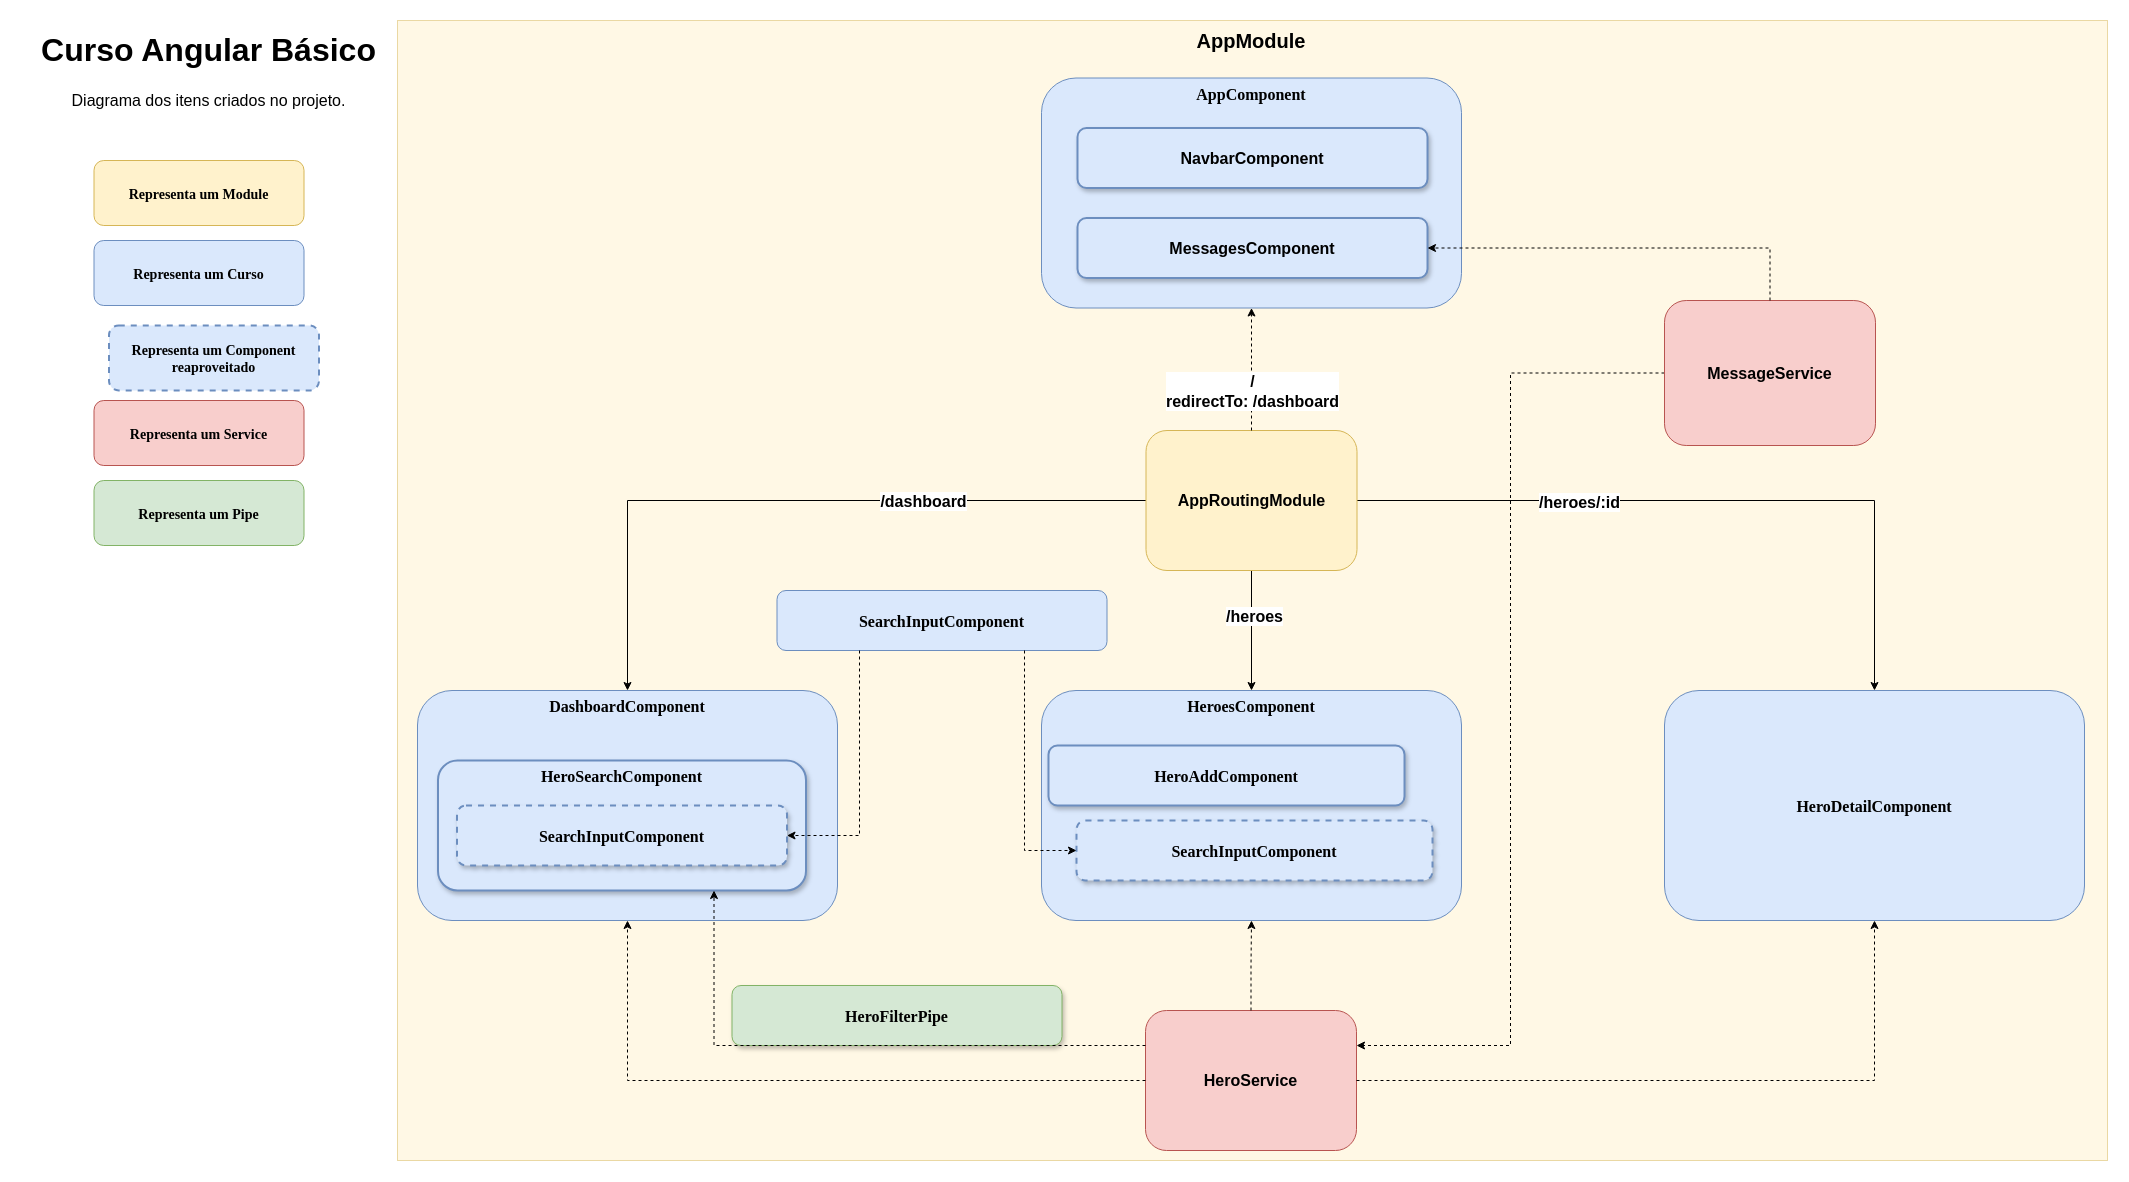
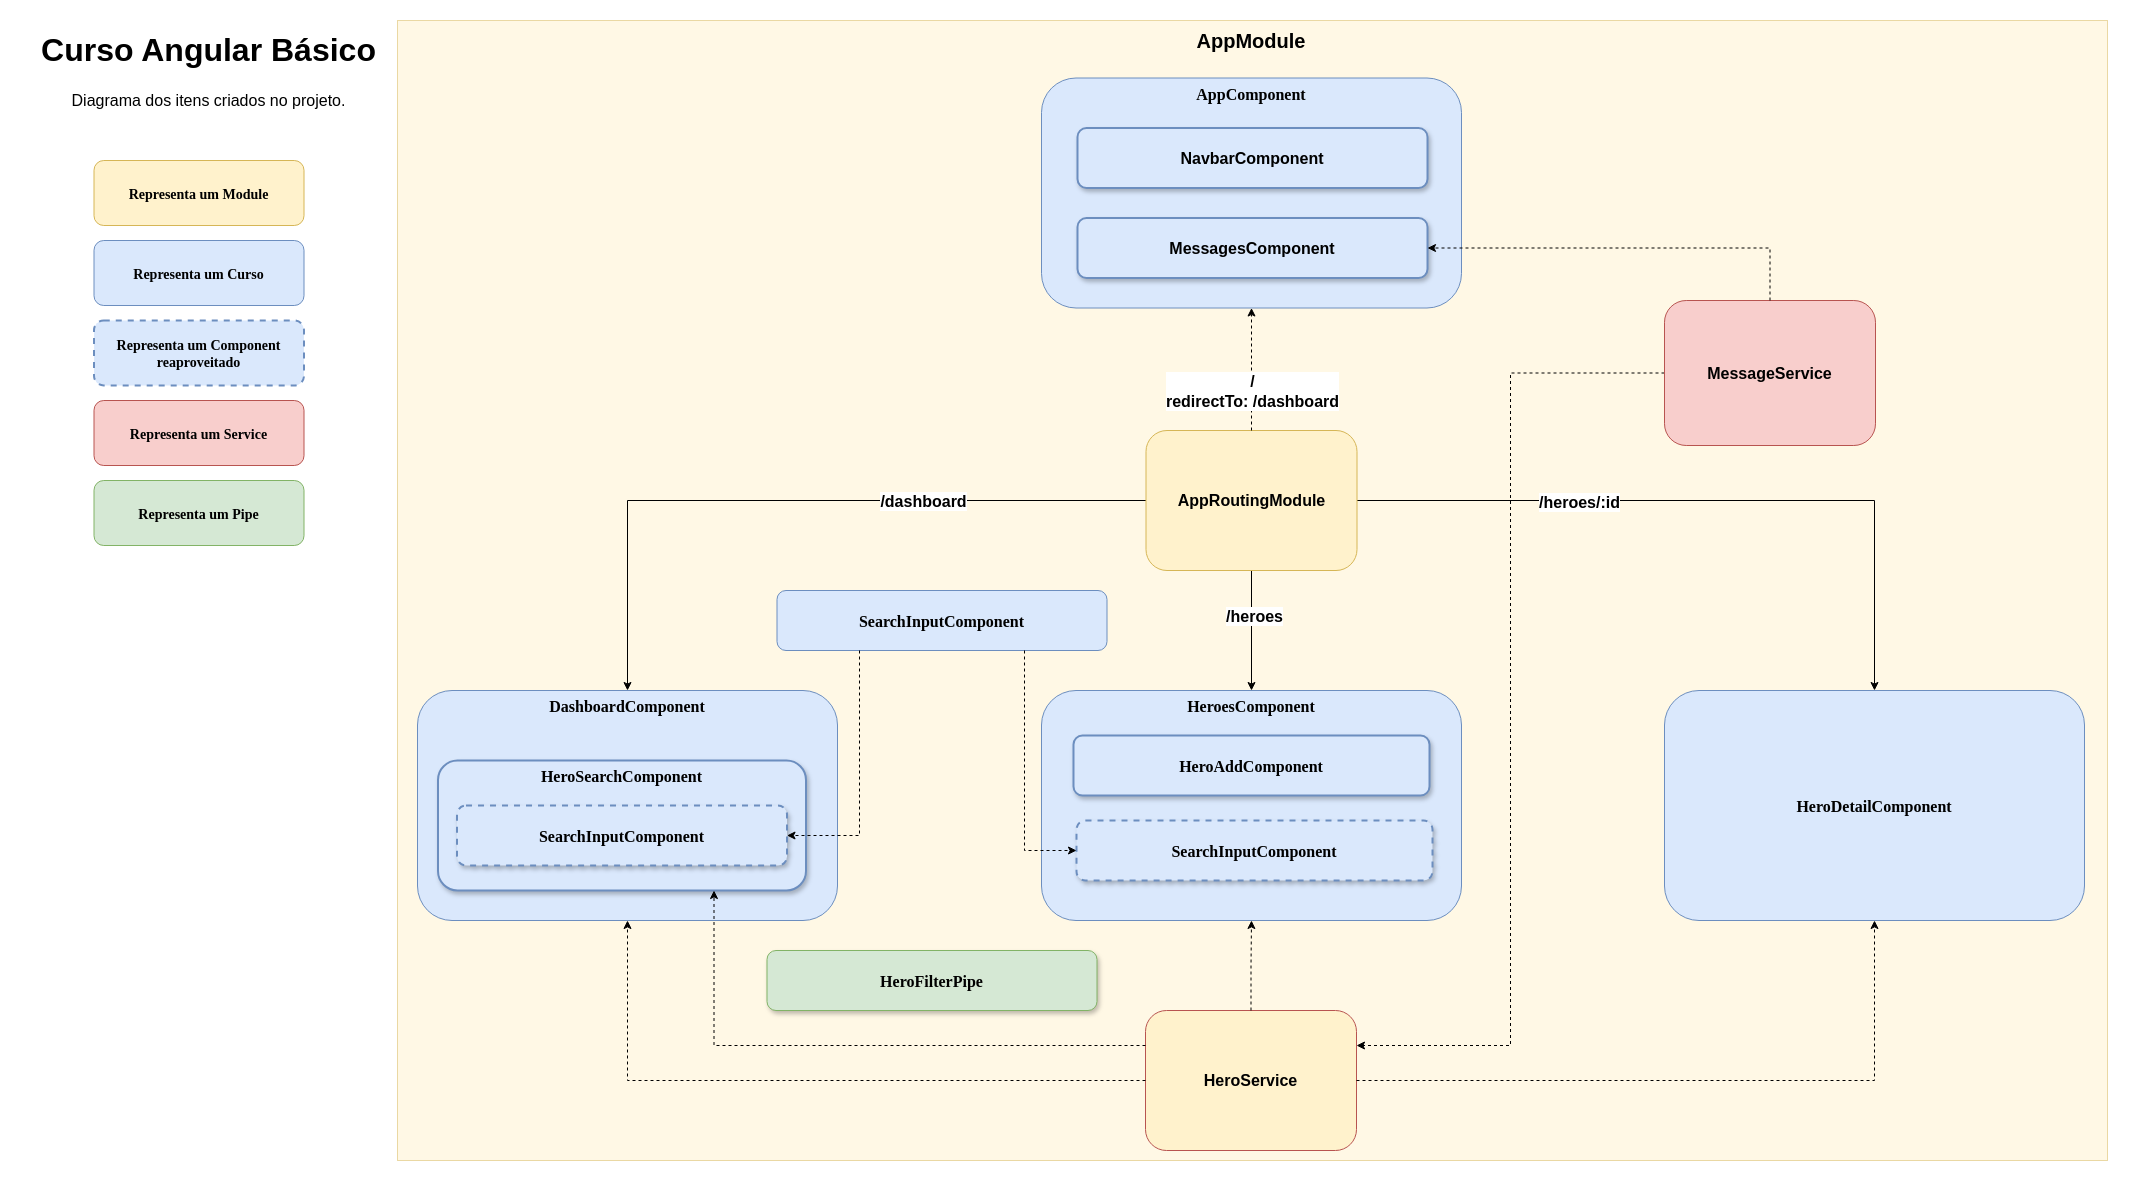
(214, 358) -> (199, 353)
(1227, 776) -> (1252, 766)
(897, 1016) -> (932, 981)
(1251, 1081) -> (1251, 1081)
